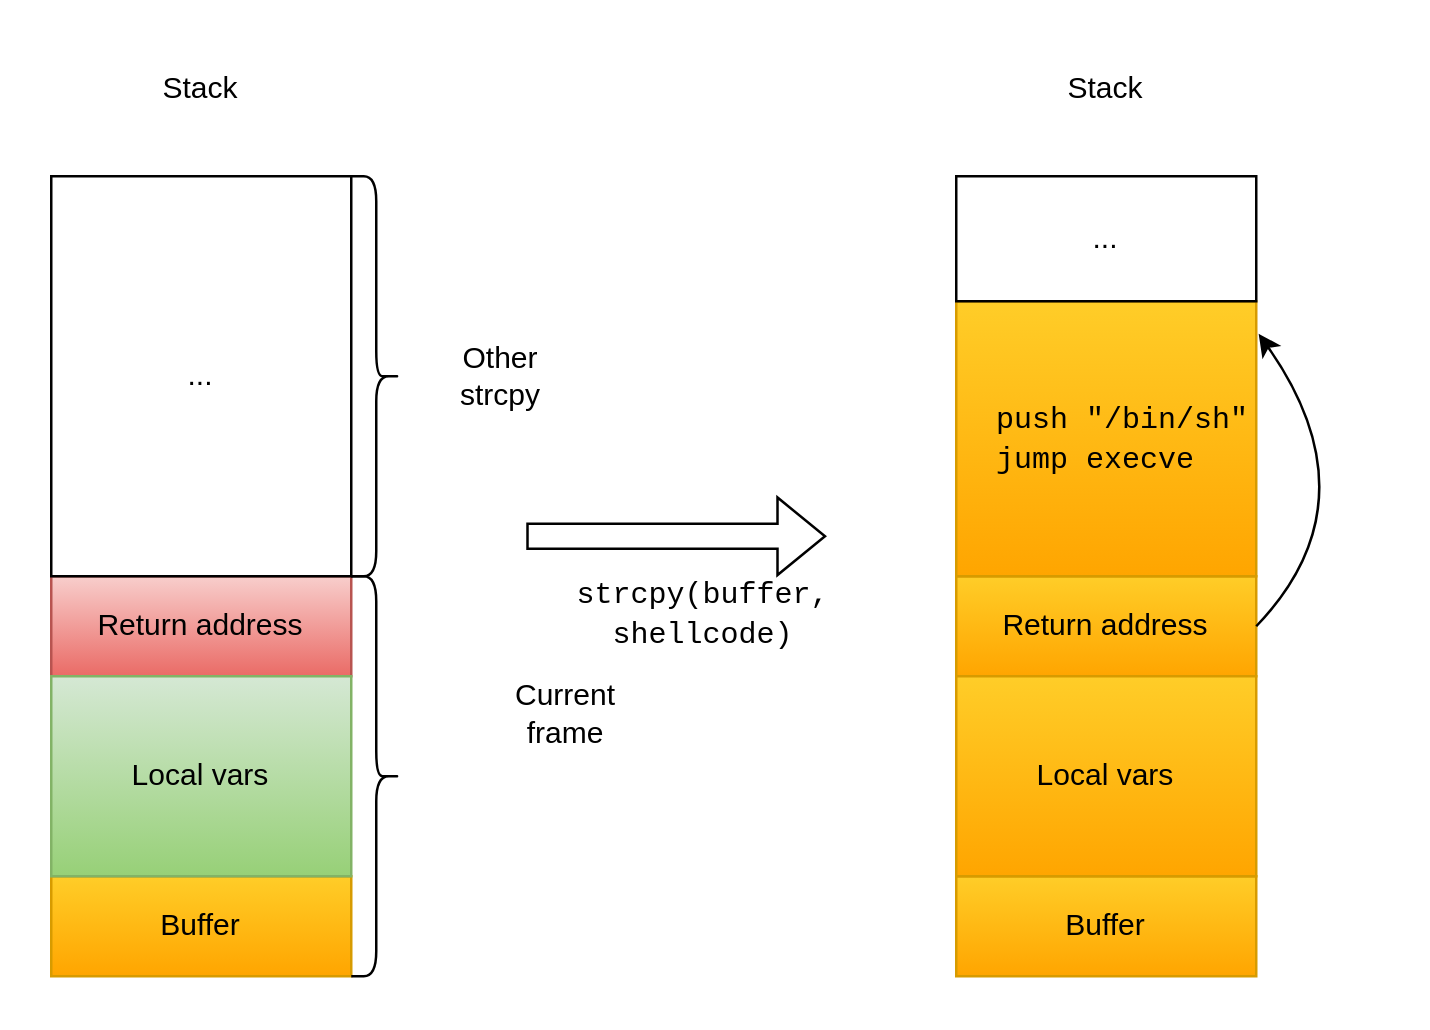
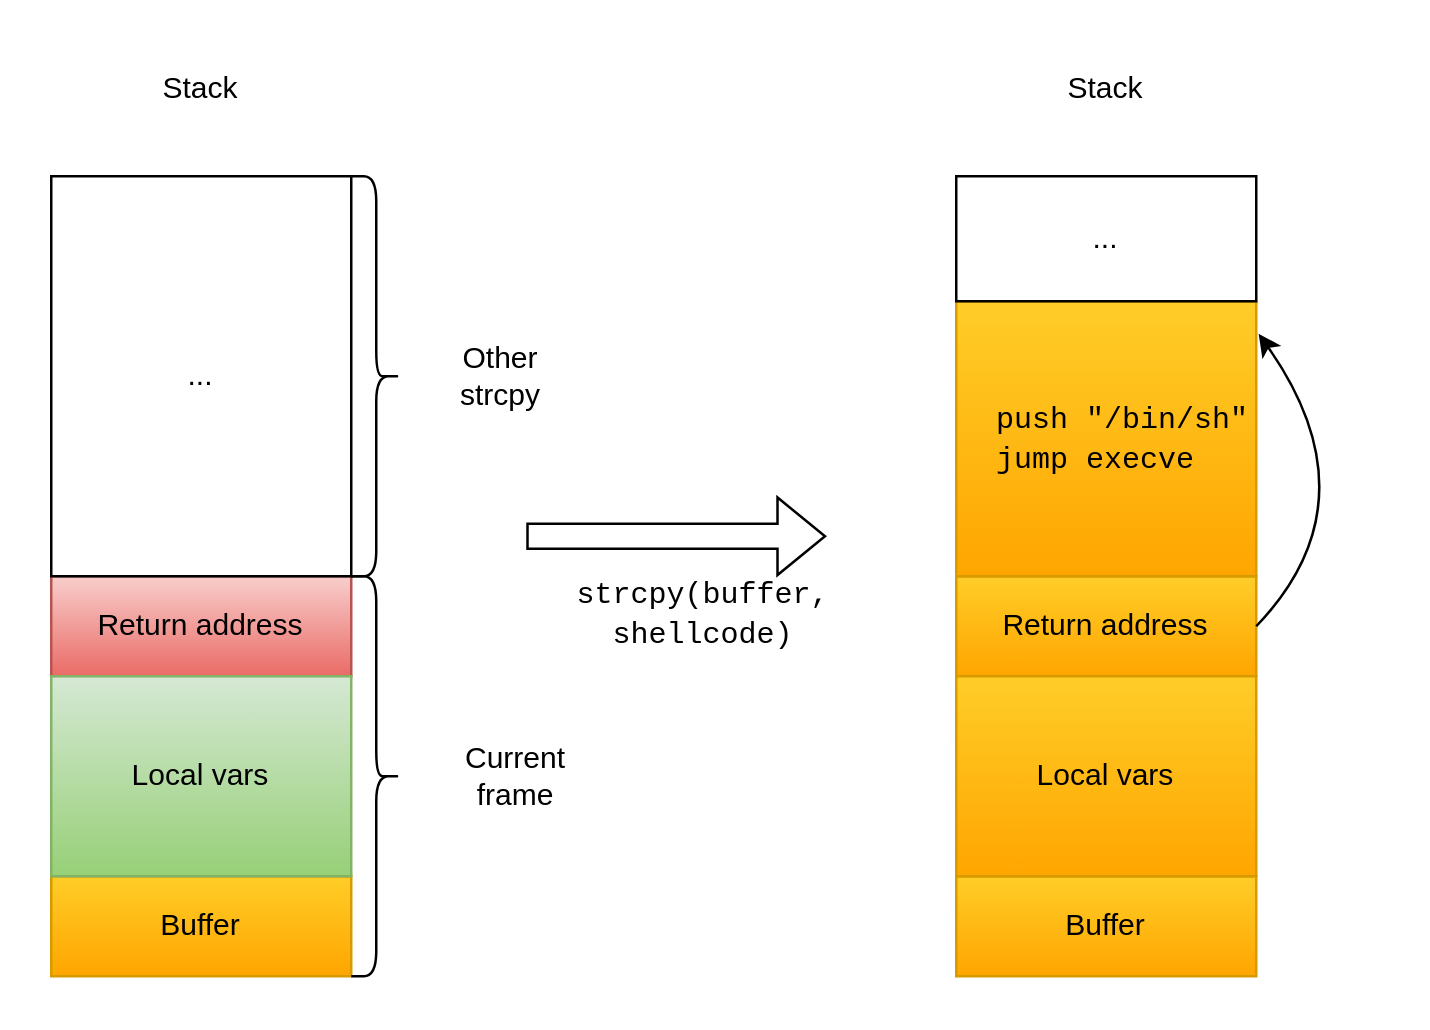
(566, 714) -> (516, 776)
